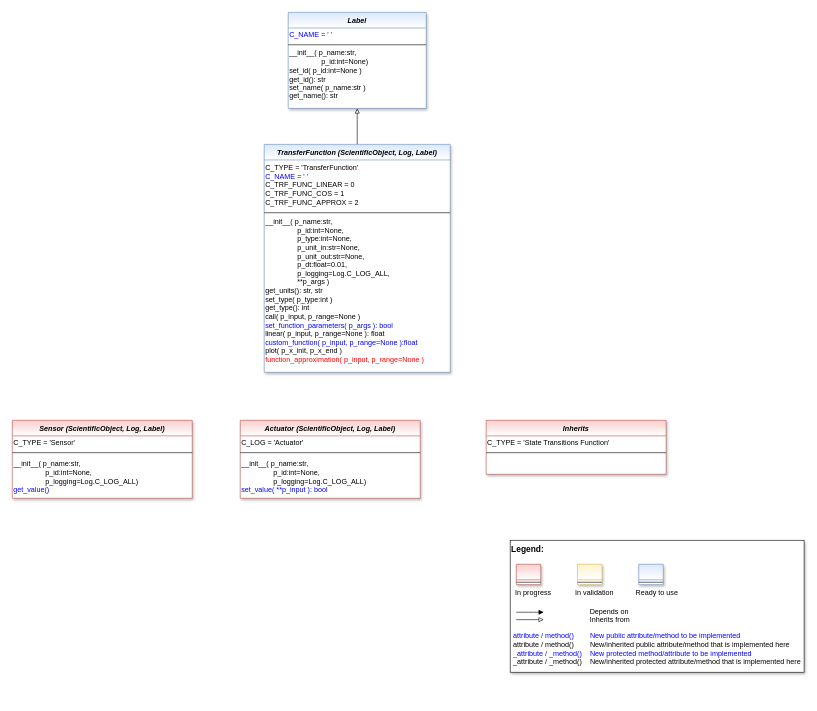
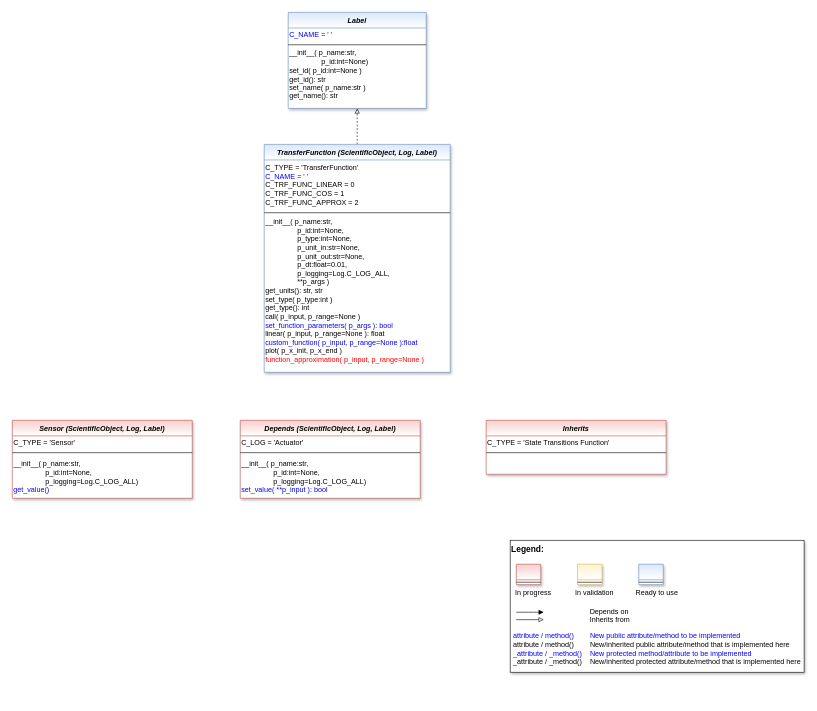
(357, 129) -> (357, 129)
(330, 428) -> (330, 428)
